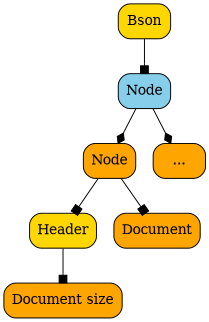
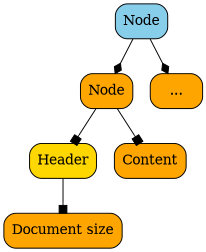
(144, 21) -> none
(157, 231) -> (150, 161)
